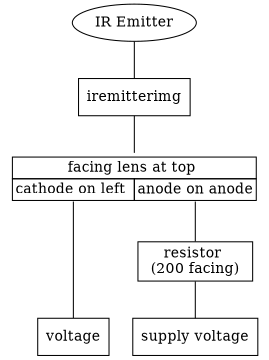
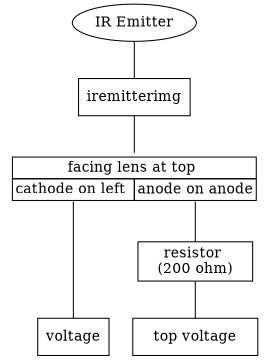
(195, 269) -> (195, 269)
(195, 337) -> (195, 337)
